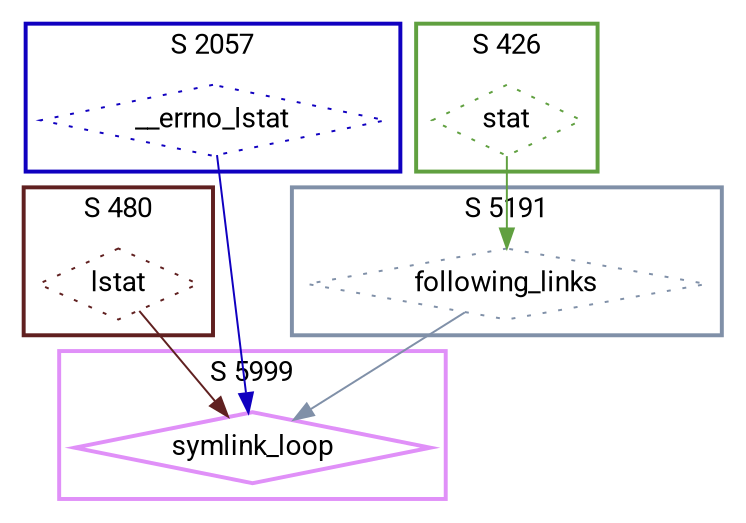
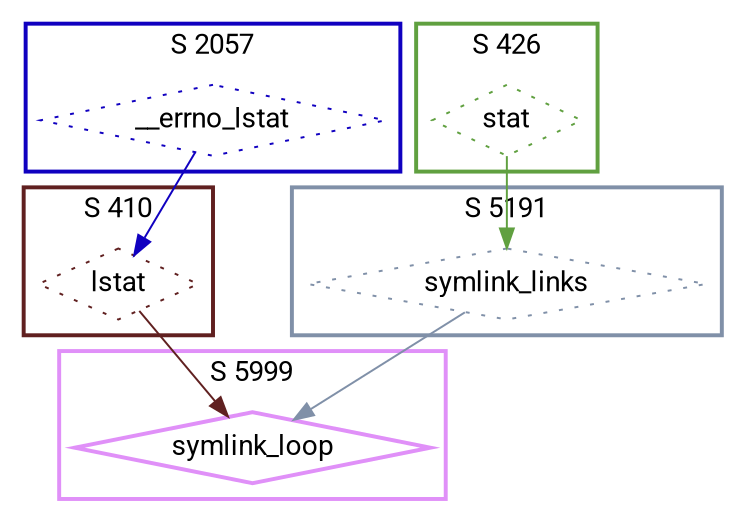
(118, 210) -> (118, 210)
(231, 274) -> (167, 199)
(507, 284) -> (507, 284)
